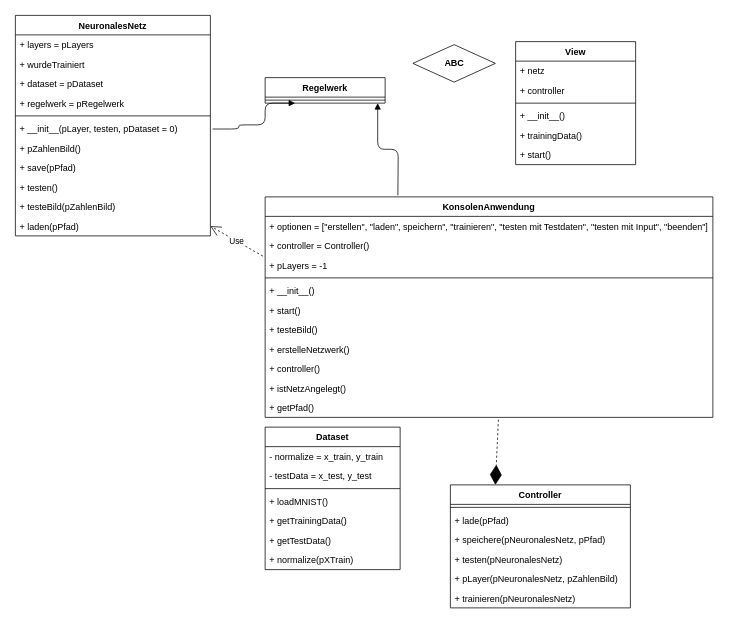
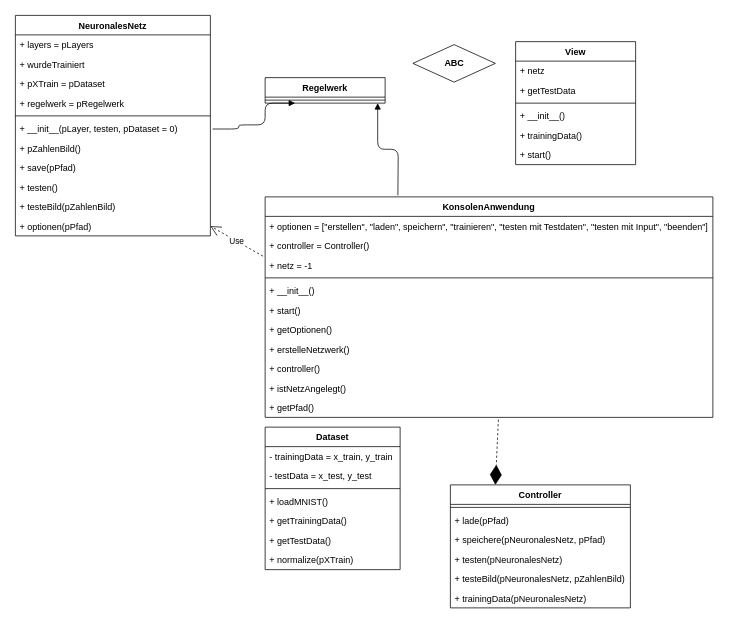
(66, 84) -> (65, 84)
(546, 91) -> (551, 91)
(52, 227) -> (60, 227)
(301, 266) -> (293, 266)
(299, 330) -> (305, 330)
(334, 457) -> (342, 457)
(542, 579) -> (547, 579)
(523, 599) -> (528, 599)
